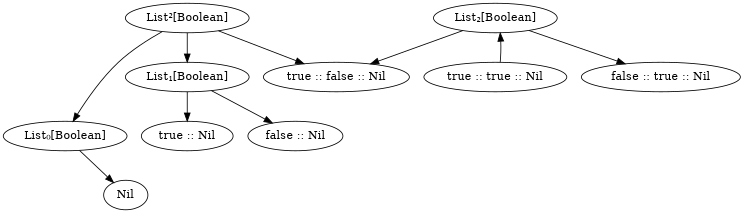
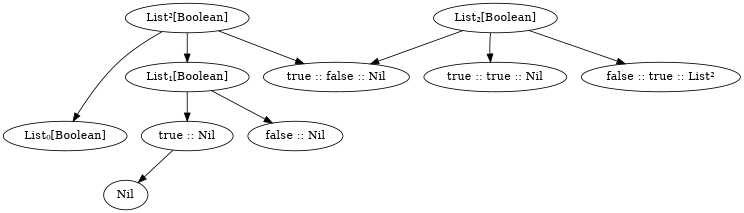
(501, 52) -> (490, 43)
(661, 77) -> (661, 77)
(93, 164) -> (159, 164)
